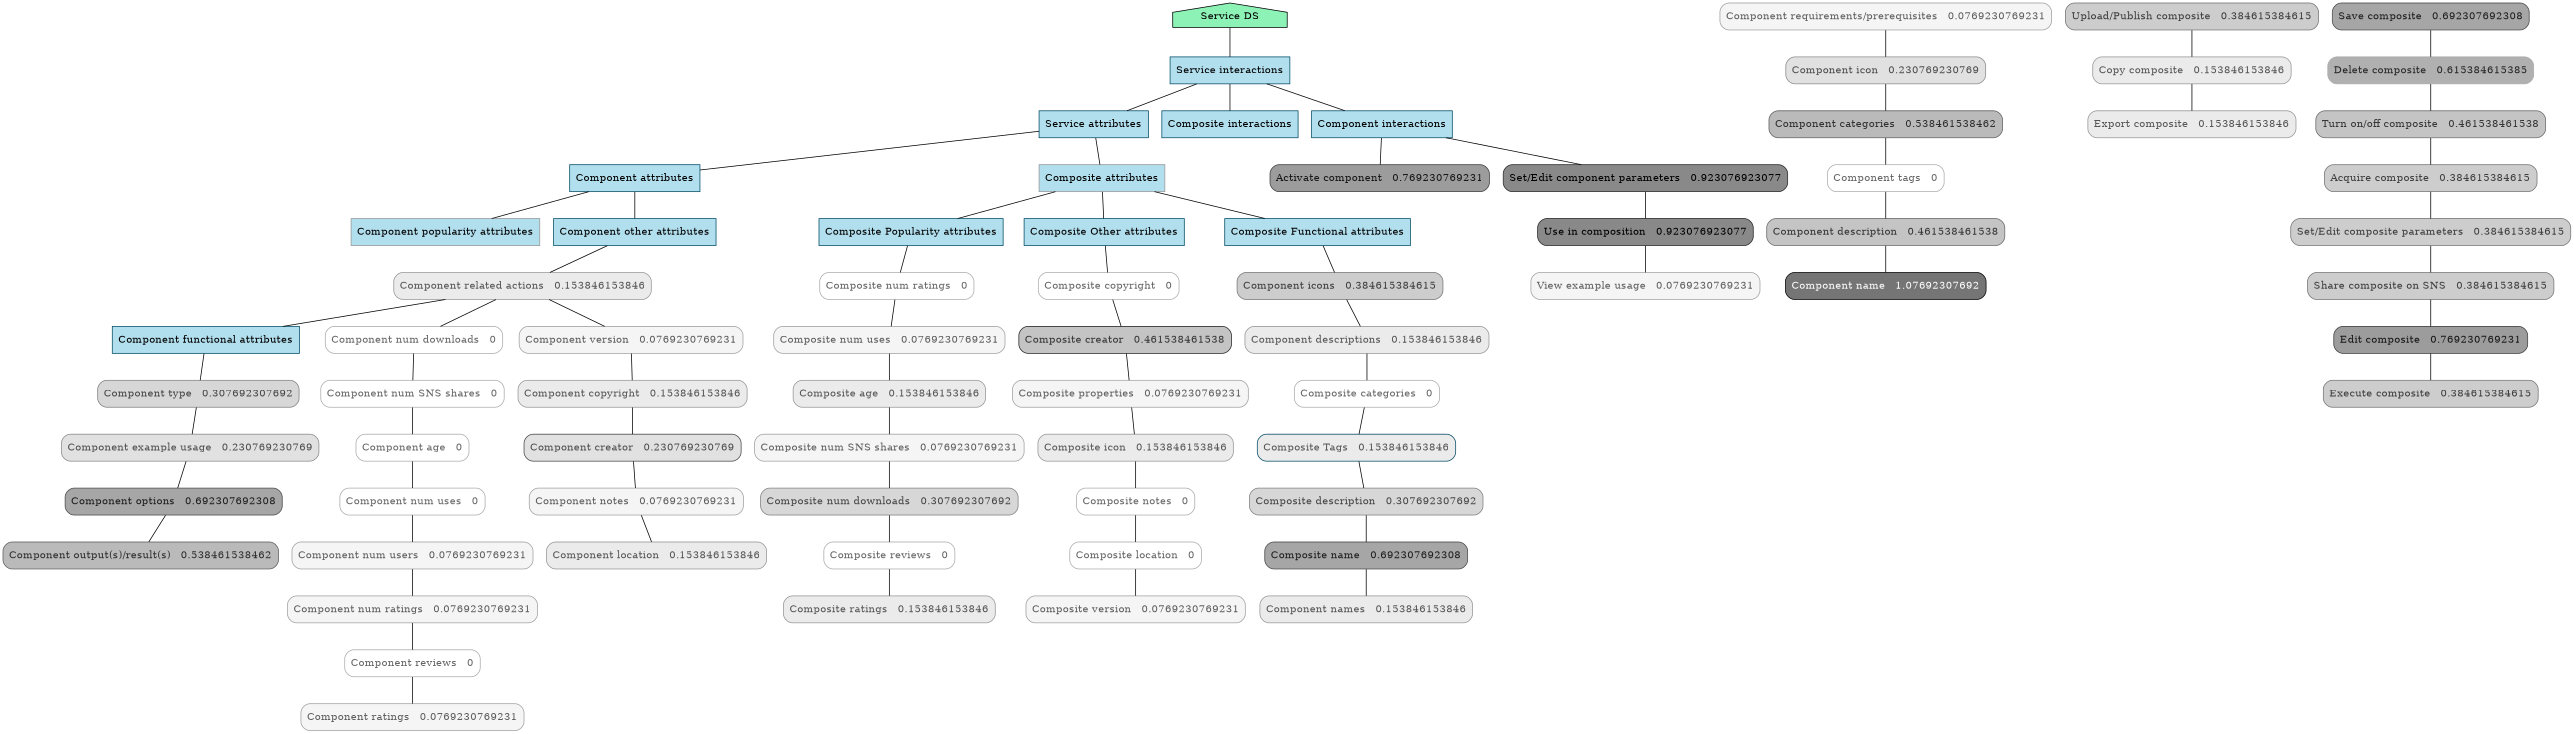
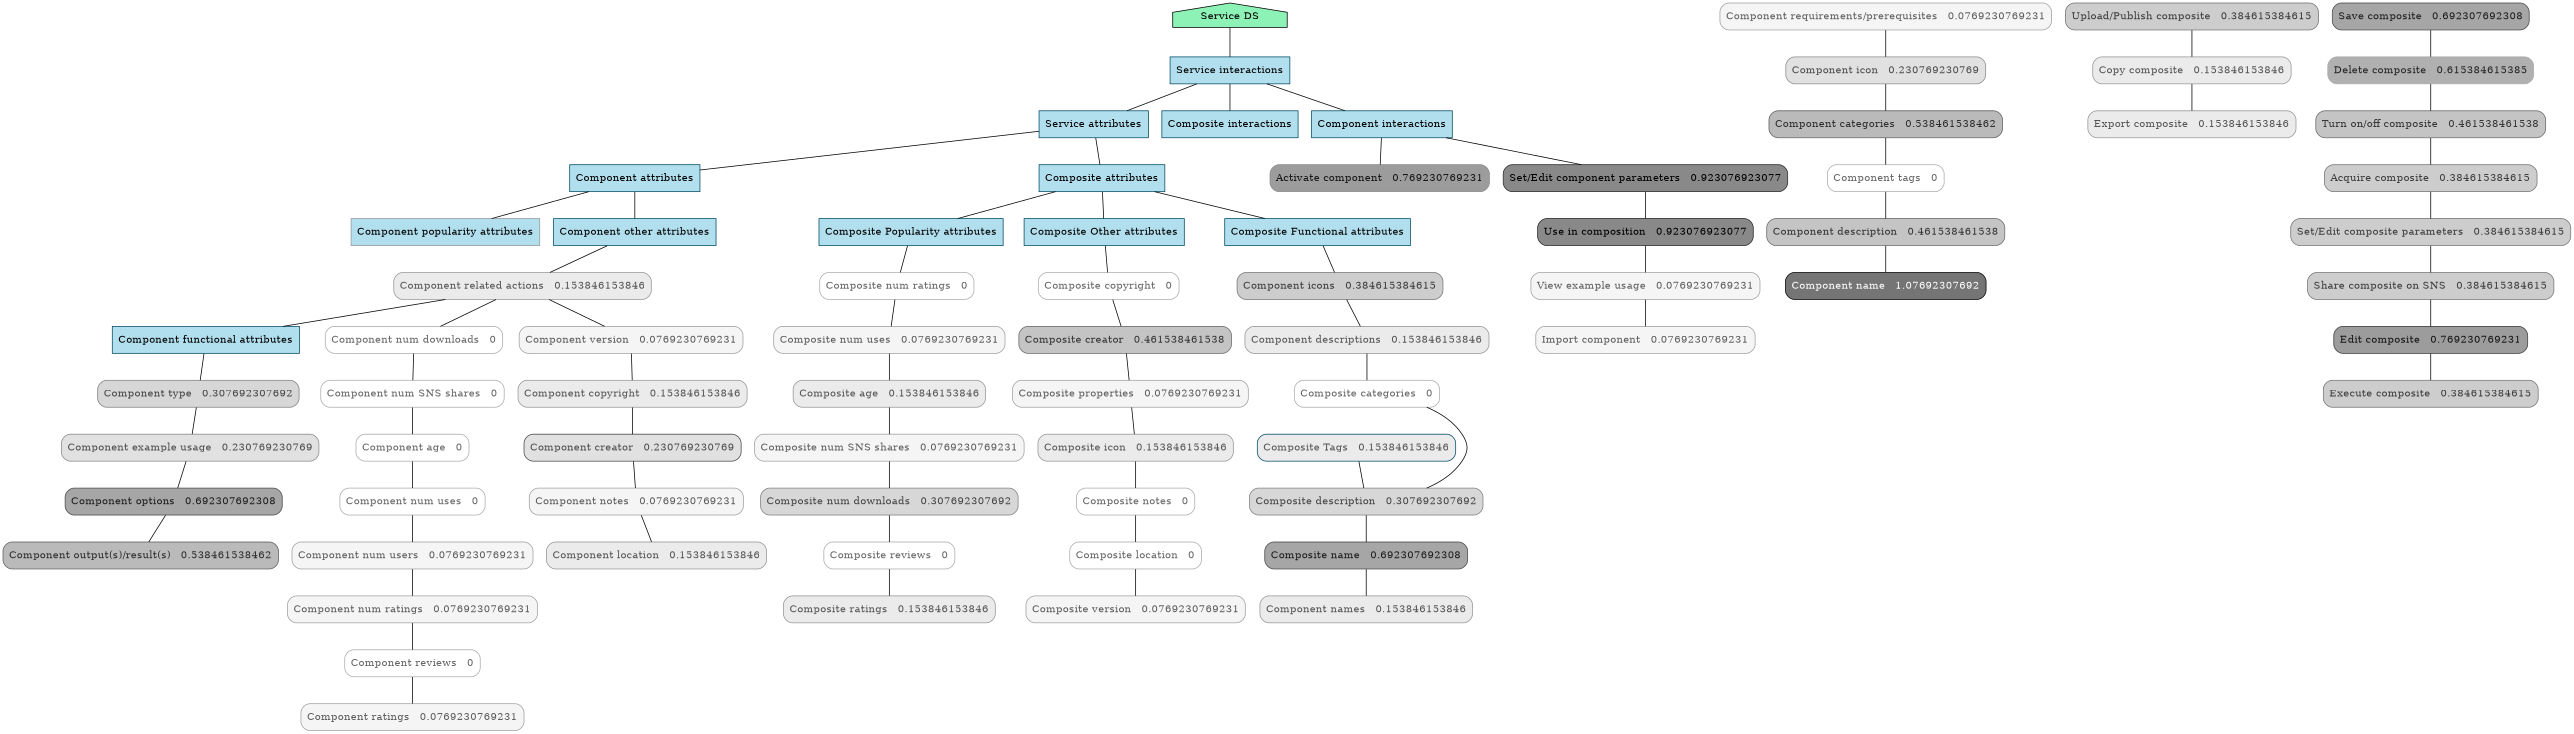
(1102, 178) -> (1102, 178)
(1380, 178) -> (1380, 178)
(1125, 340) -> (1125, 340)
none -> (1645, 340)
(1362, 421) -> (1467, 448)
